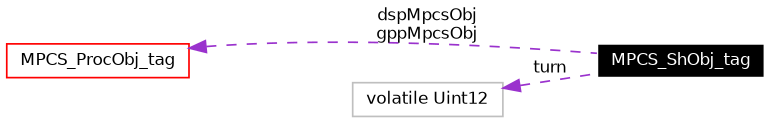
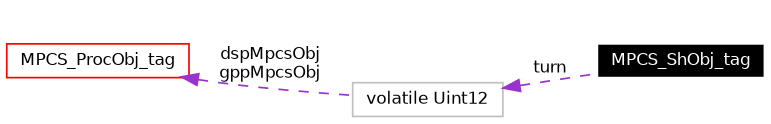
(402, 43) -> (275, 89)
